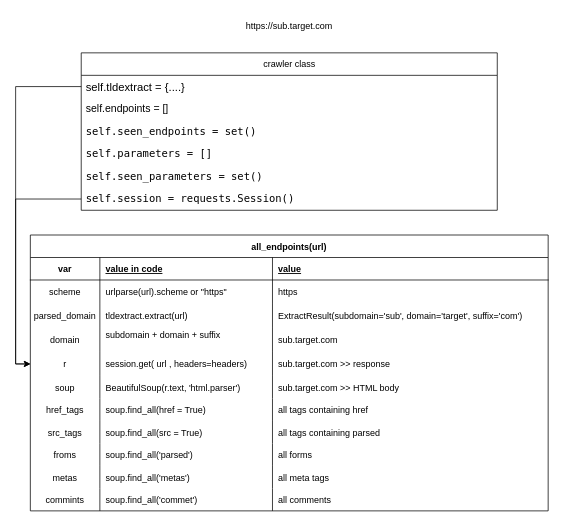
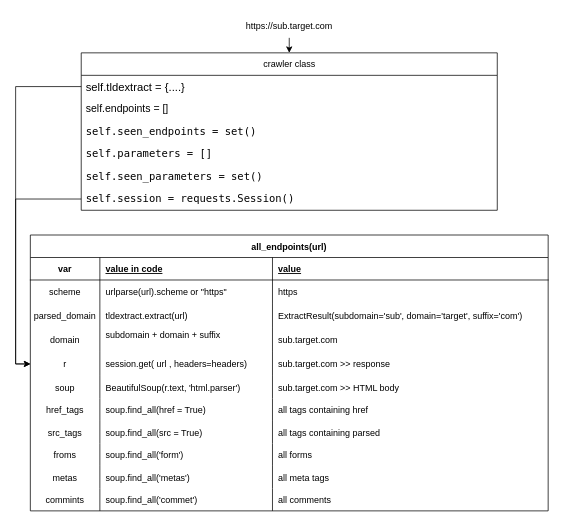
none -> (289, 43)
(156, 455) -> (151, 455)
